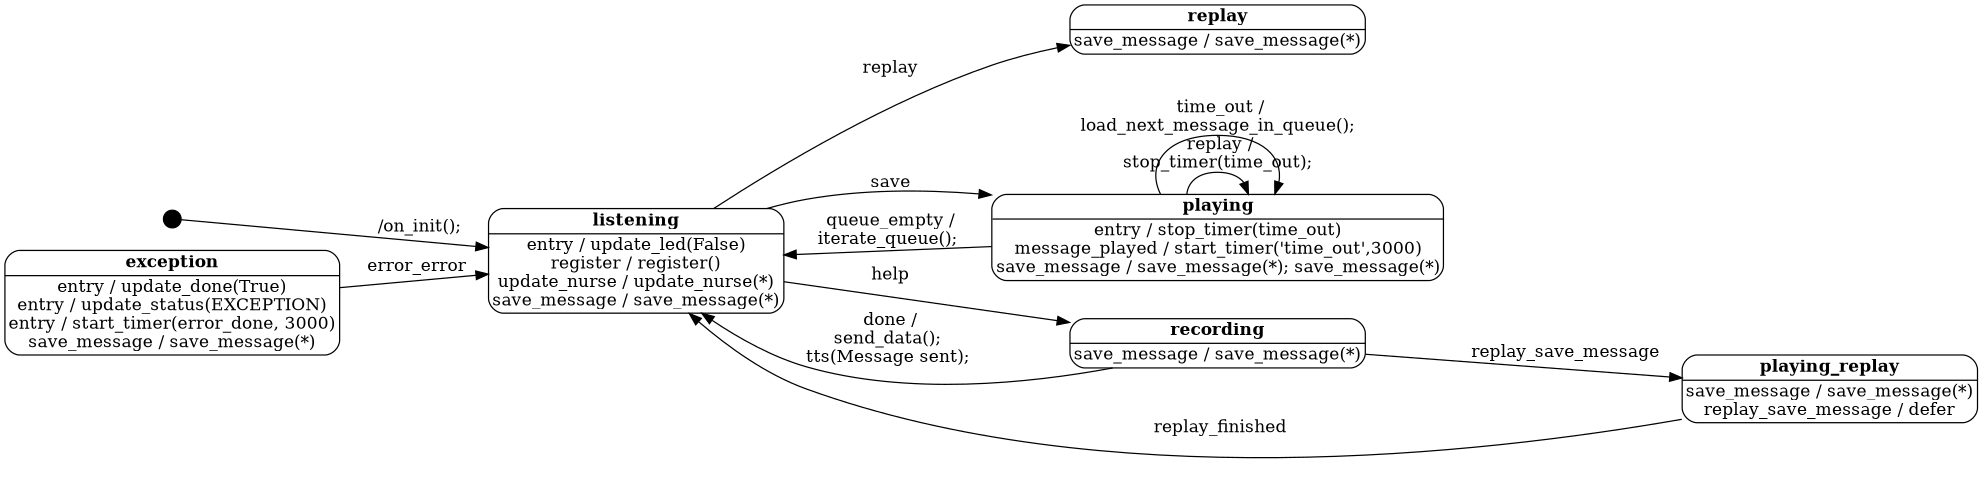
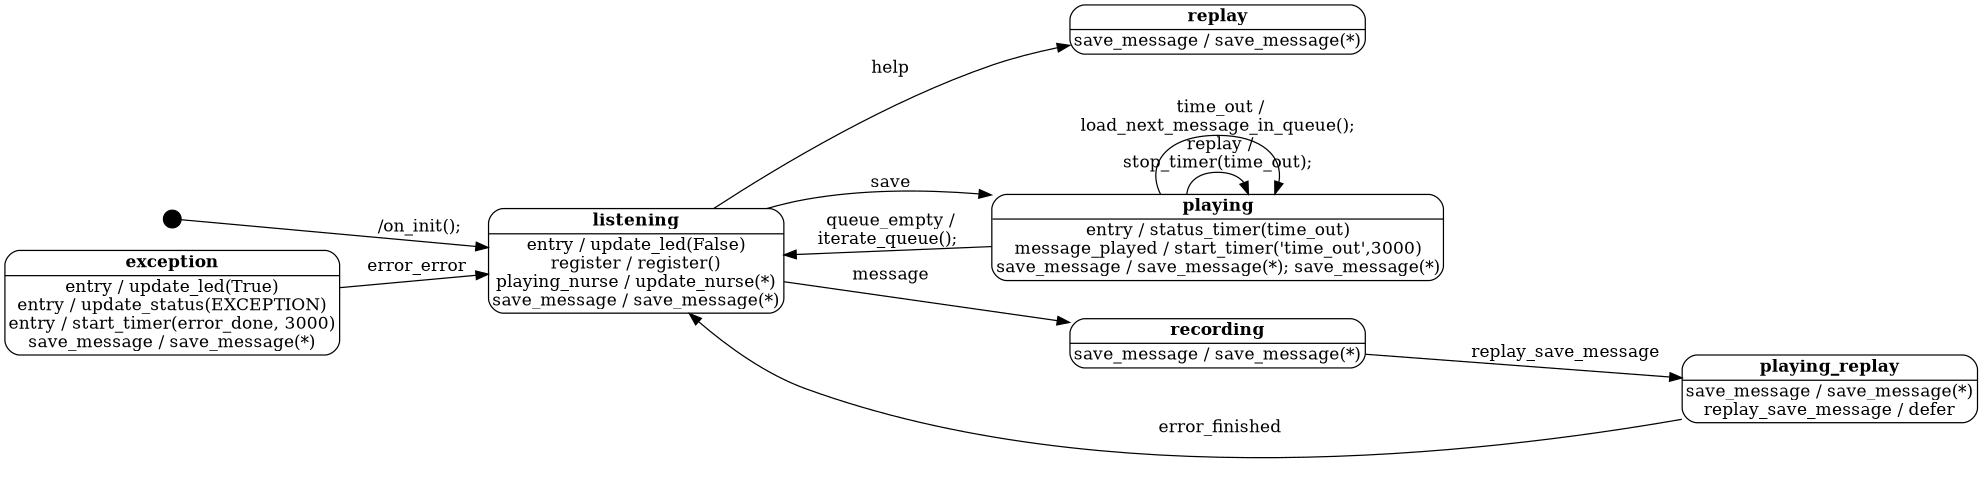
(888, 68) -> (888, 68)
(1218, 230) -> (1218, 230)
(888, 275) -> (888, 275)
(636, 282) -> (636, 282)
(172, 287) -> (172, 287)
(907, 383) -> none
(1218, 428) -> (1218, 428)
